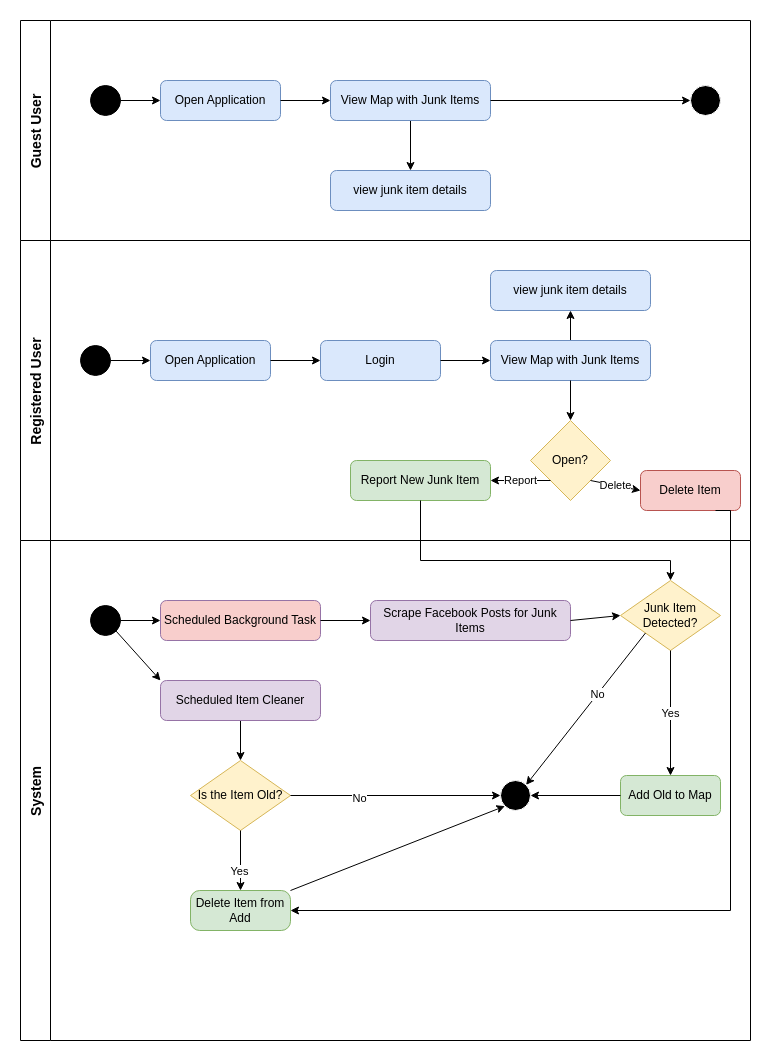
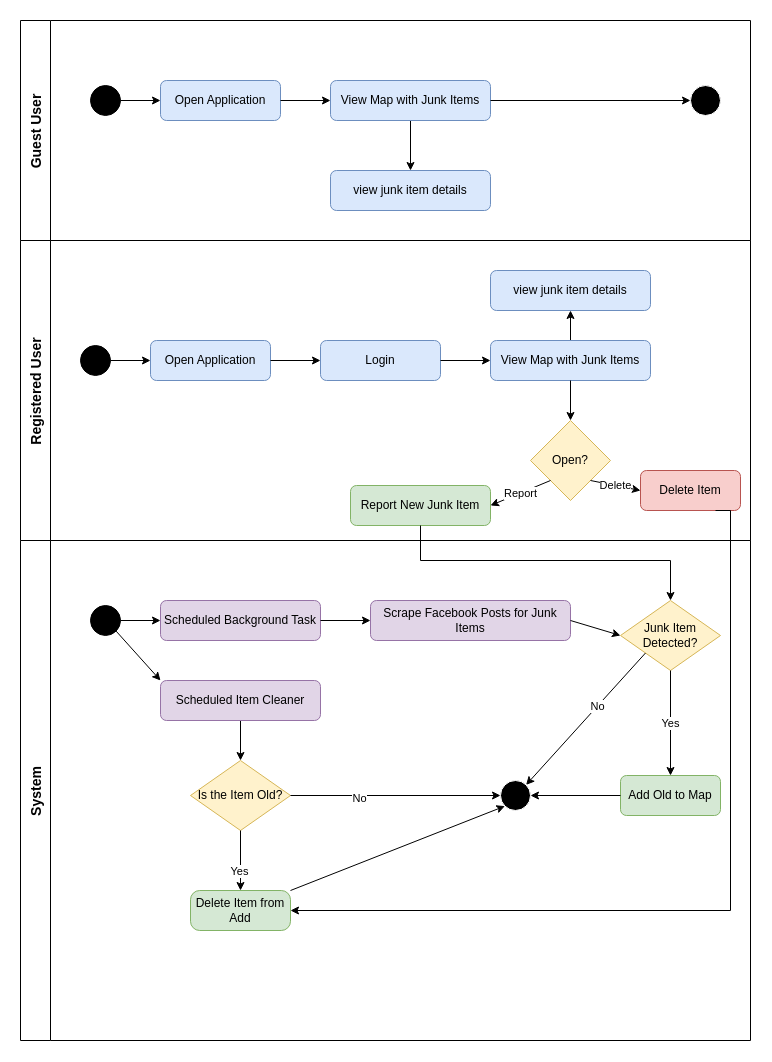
(421, 481) -> (421, 506)
(671, 616) -> (671, 636)
(241, 621) -> (241, 621)
